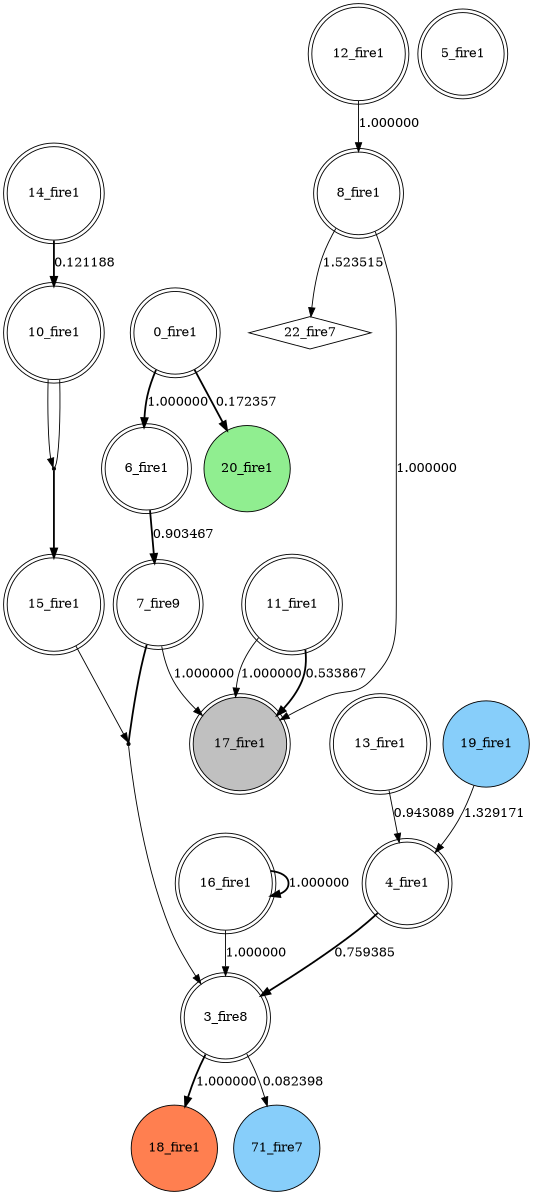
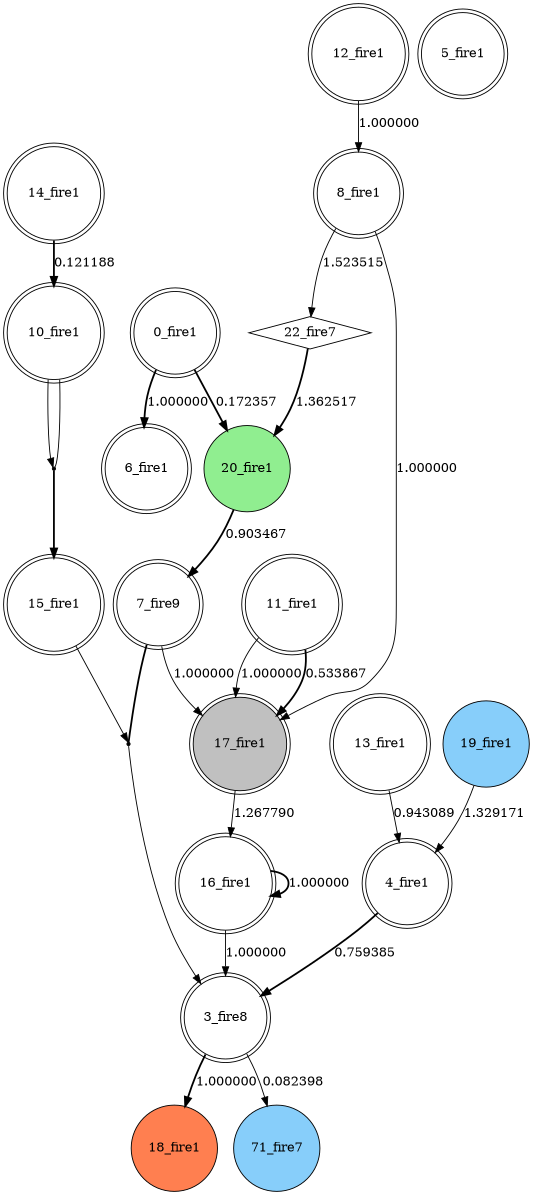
none -> (298, 390)
(152, 532) -> (217, 542)
none -> (233, 809)
